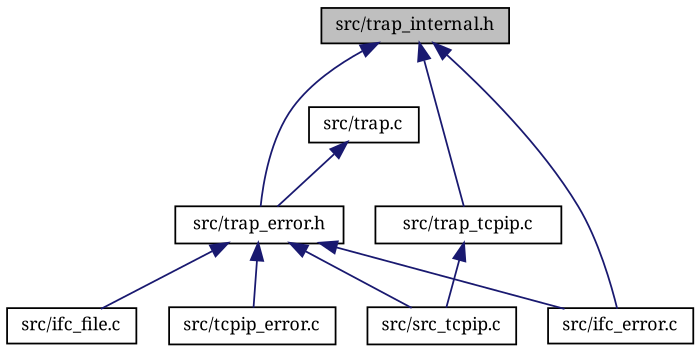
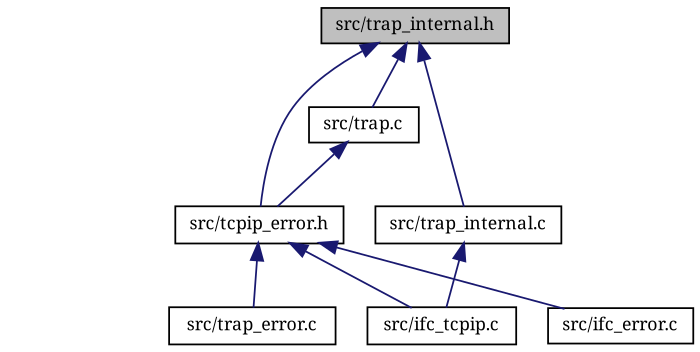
(553, 169) -> (385, 83)
(259, 225) -> (259, 225)
(468, 225) -> (468, 225)
(72, 326) -> none
(252, 326) -> (252, 326)
(442, 326) -> (442, 326)
